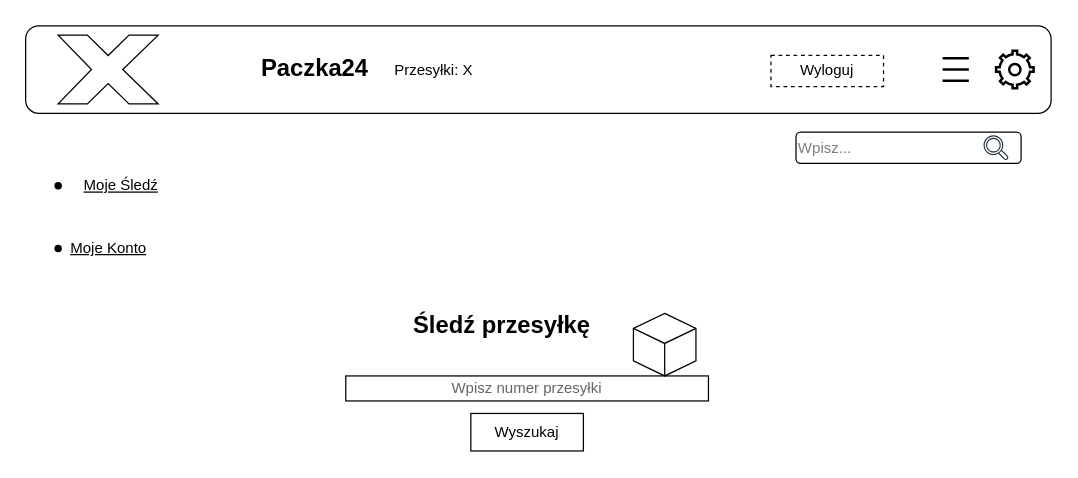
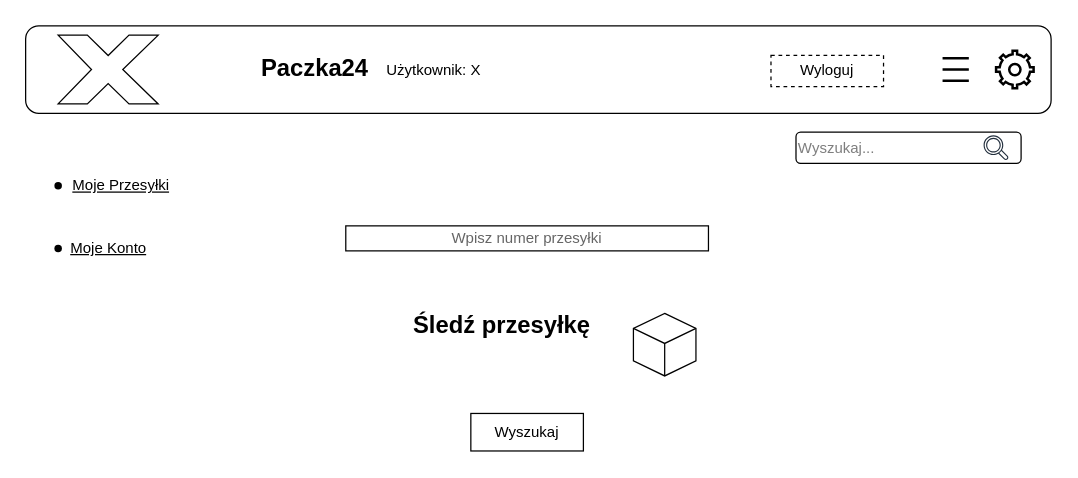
(434, 71) -> (434, 71)
(824, 148) -> (838, 148)
(121, 186) -> (121, 186)
(527, 388) -> (527, 238)
